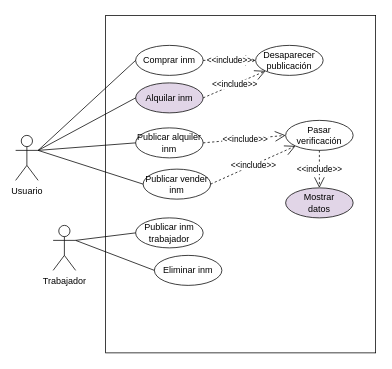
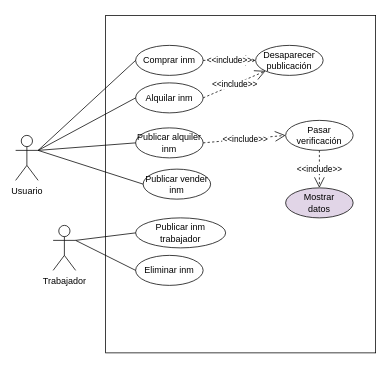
(169, 98) -> (169, 98)
(252, 166) -> none
(169, 233) -> (180, 233)
(188, 270) -> (169, 270)
